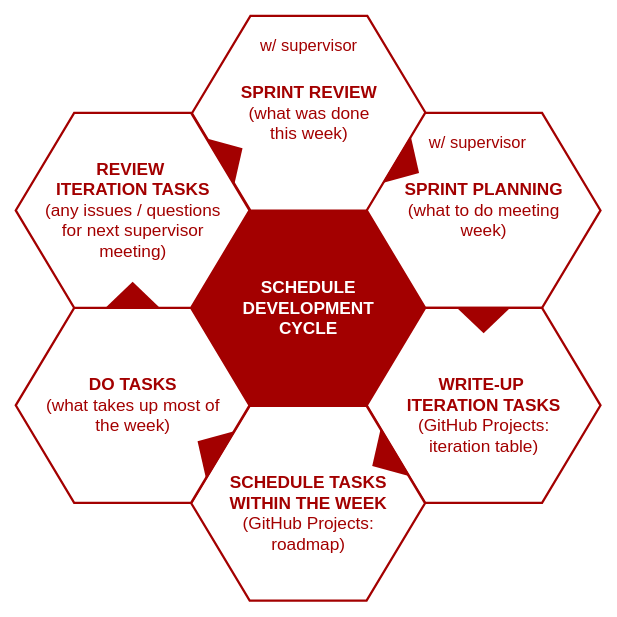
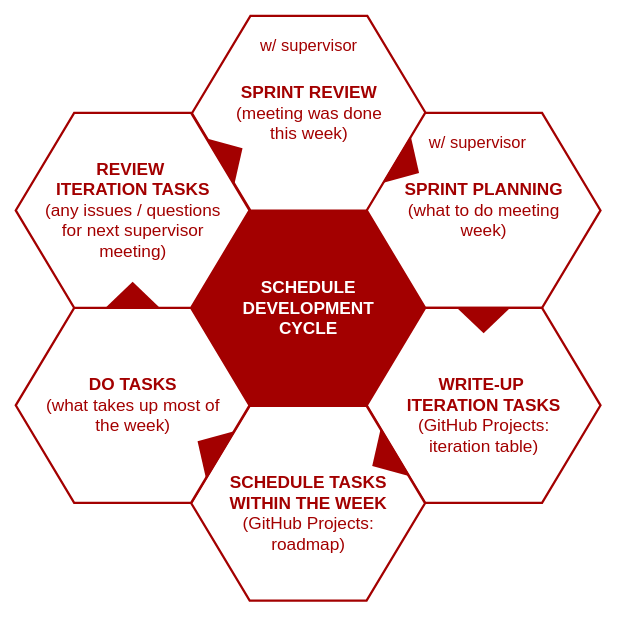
(309, 114) -> (309, 114)
